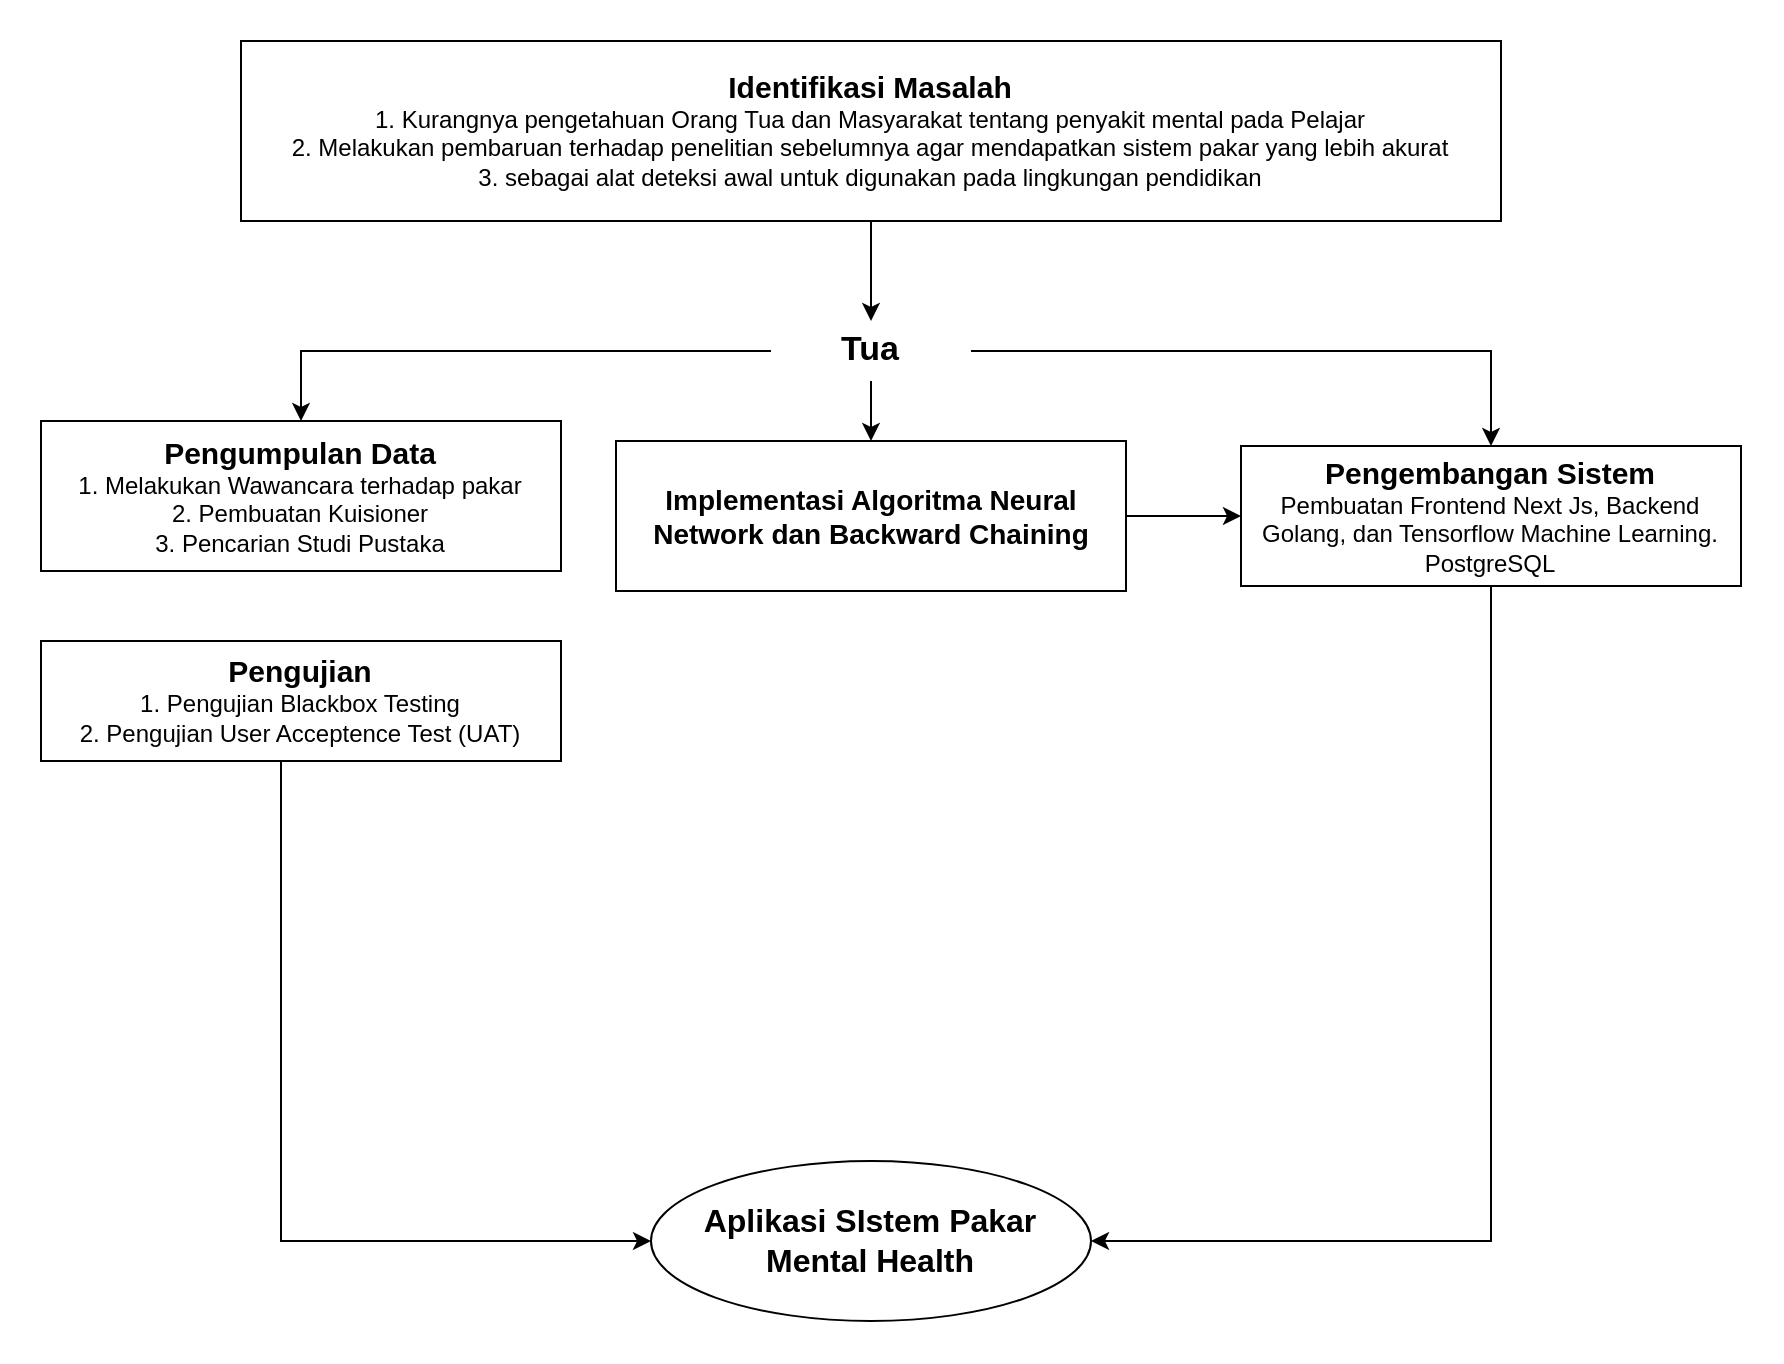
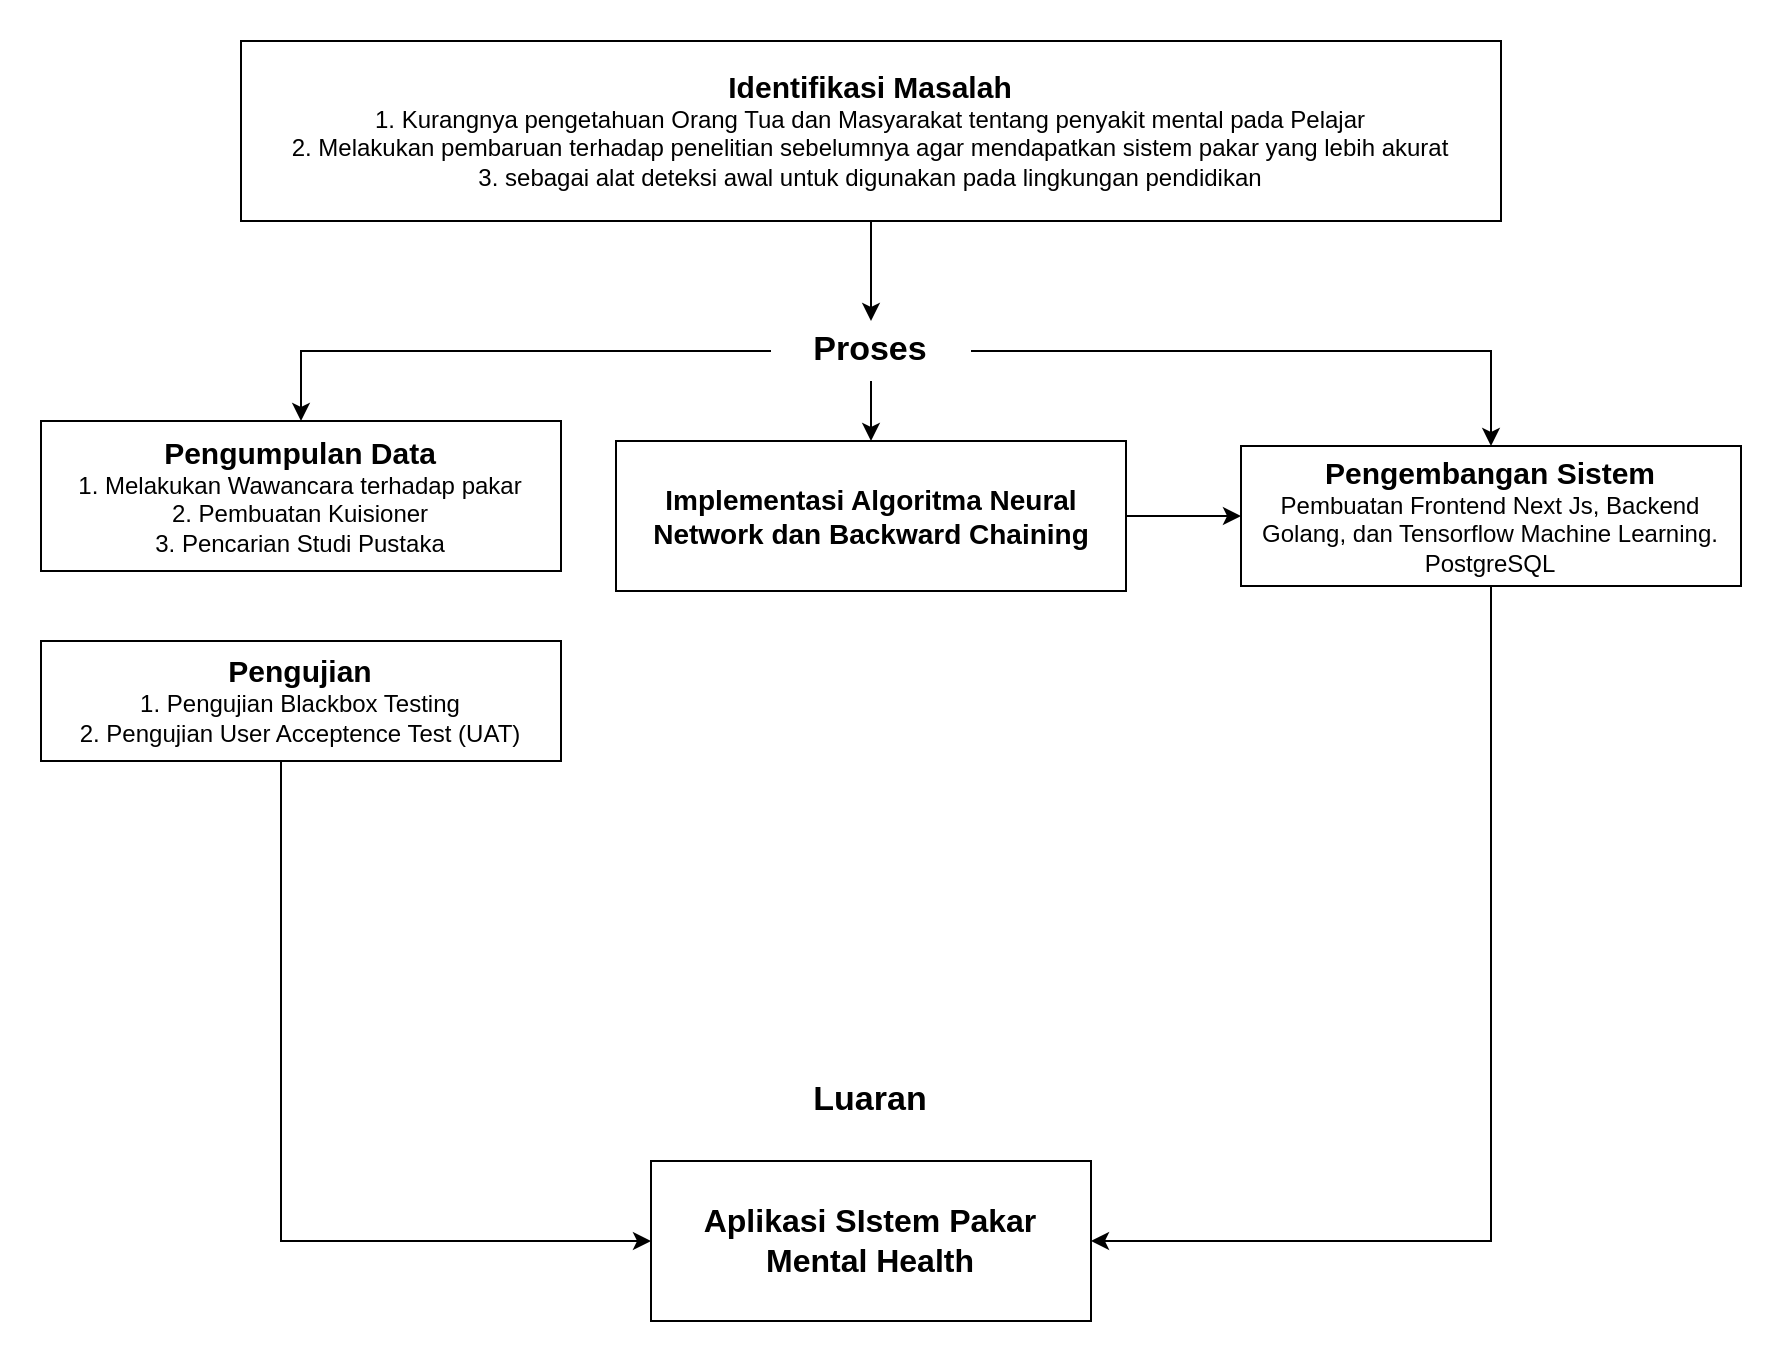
(871, 351) -> (871, 351)
none -> (871, 1101)
(871, 1241) -> (871, 1241)
